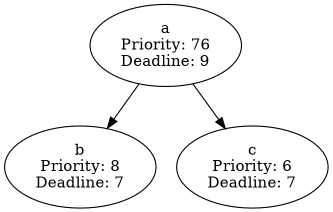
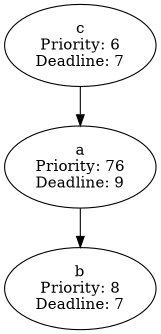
(206, 102) -> (80, 101)
